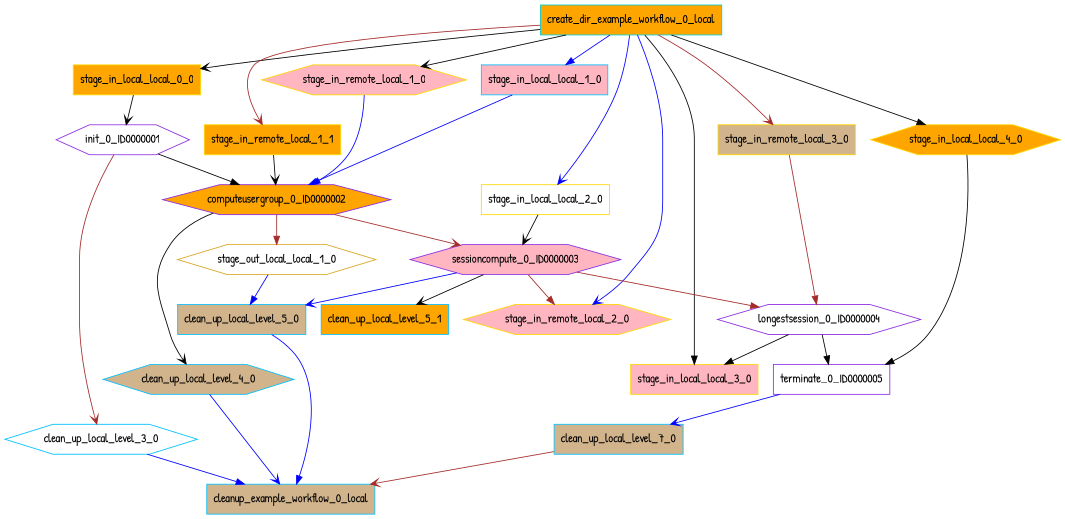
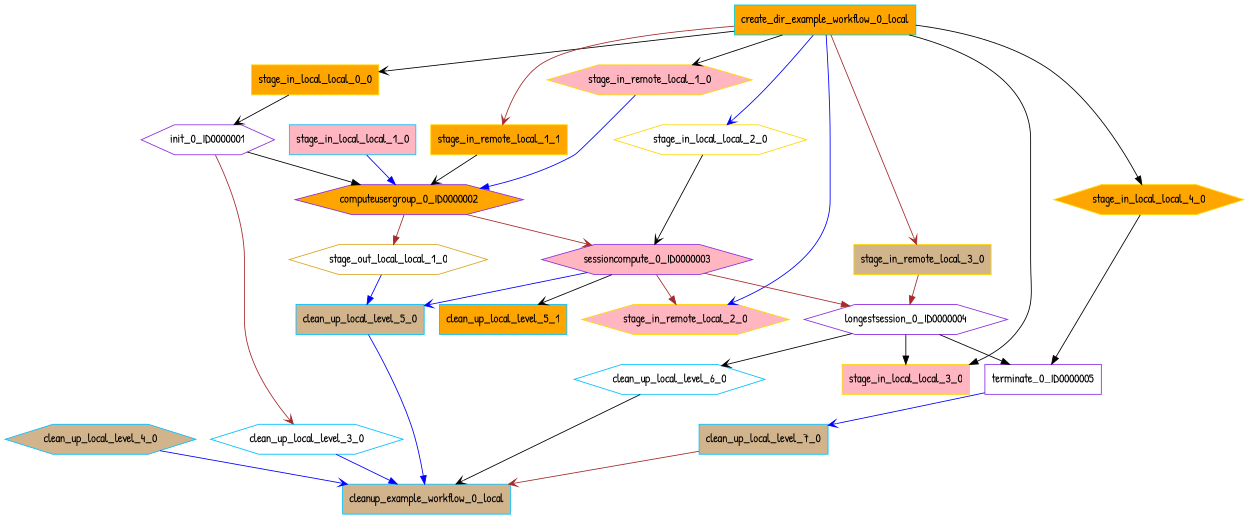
(591, 47) -> none
(545, 200) -> (710, 140)
(158, 275) -> none
none -> (670, 379)
